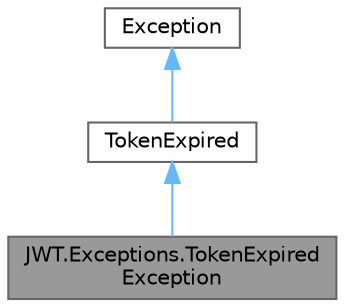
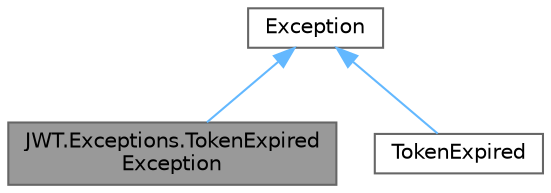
(172, 210) -> (243, 92)
